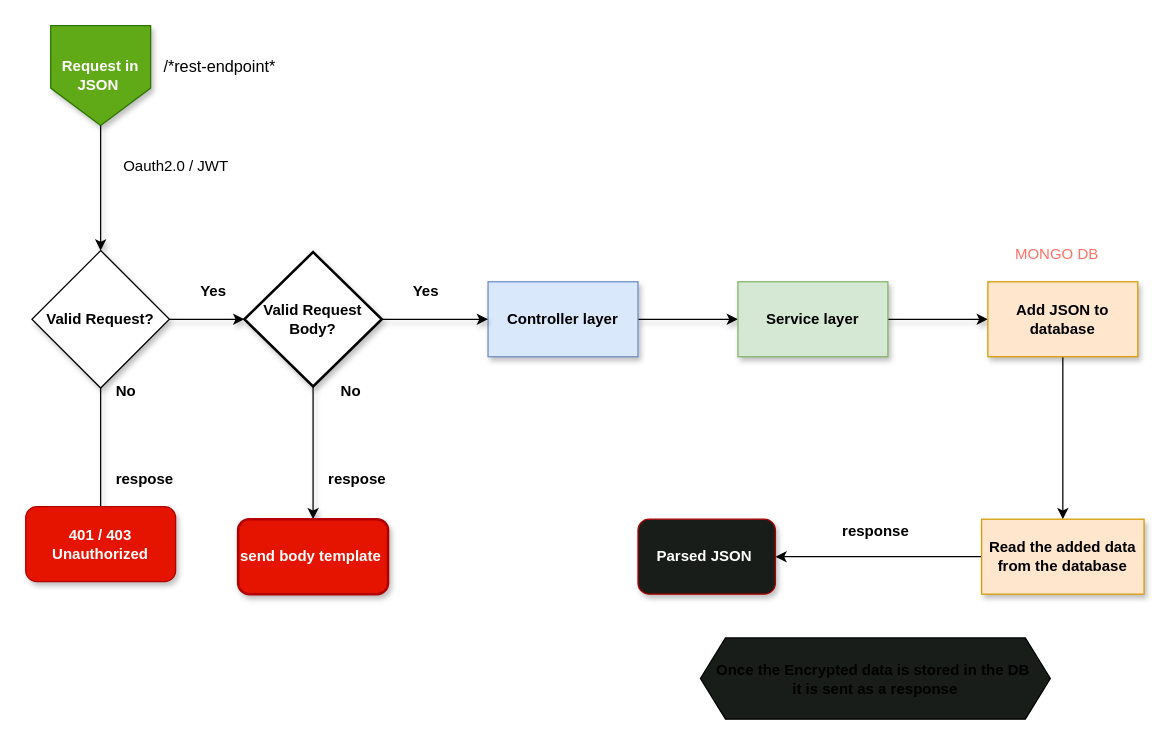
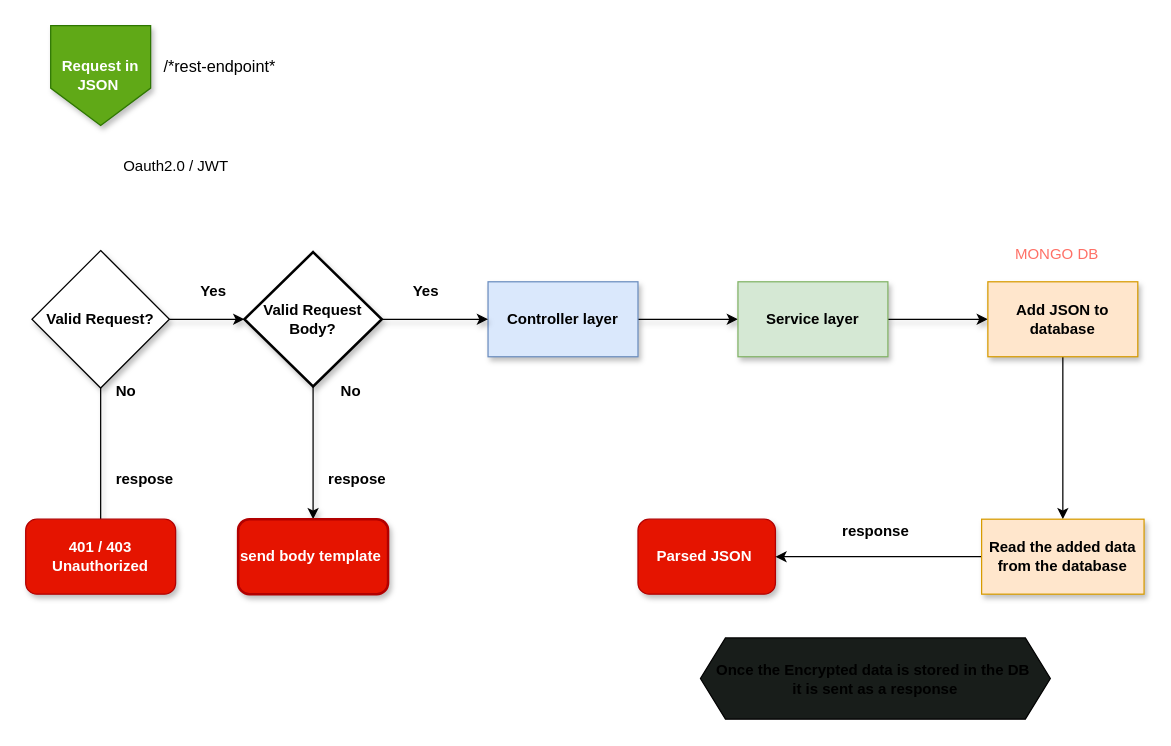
(101, 184) -> none
(101, 544) -> (101, 557)
(707, 557) -> (707, 557)
